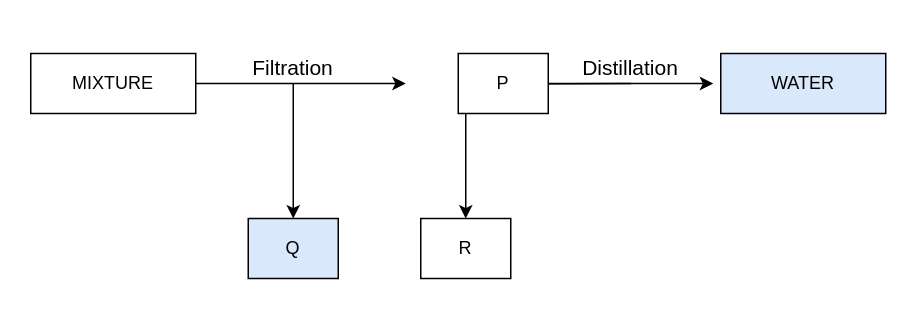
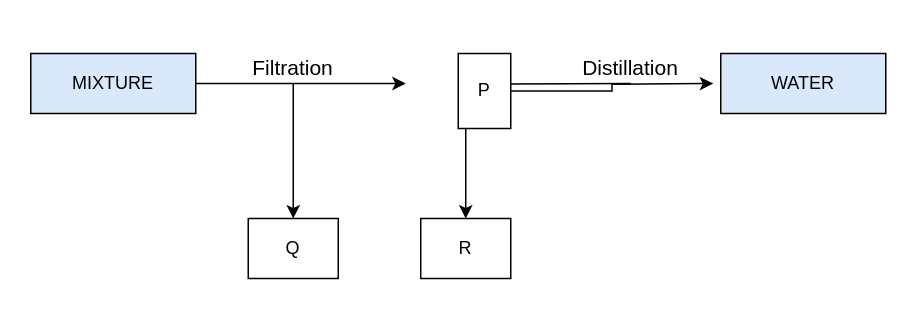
(113, 83) -> (113, 83)
(503, 83) -> (485, 91)
(293, 248) -> (293, 248)
